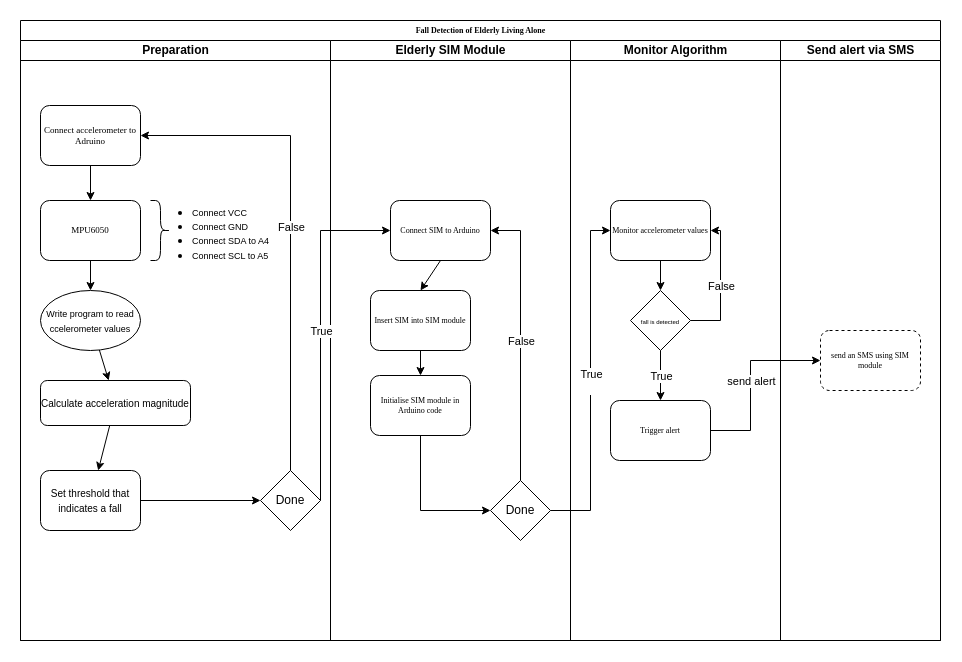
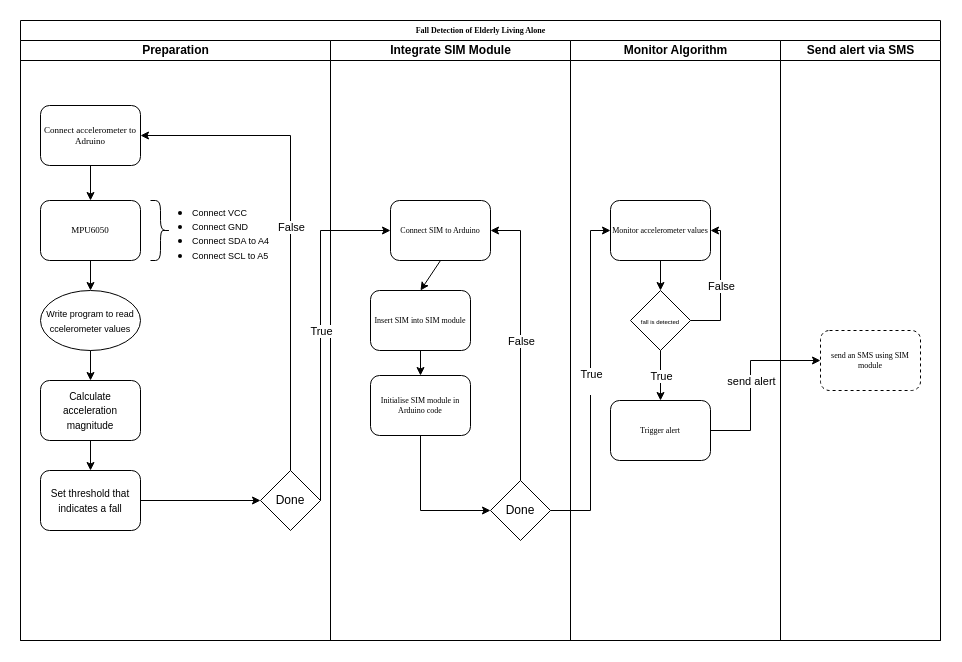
(451, 51) -> (451, 51)
(116, 403) -> (91, 411)
